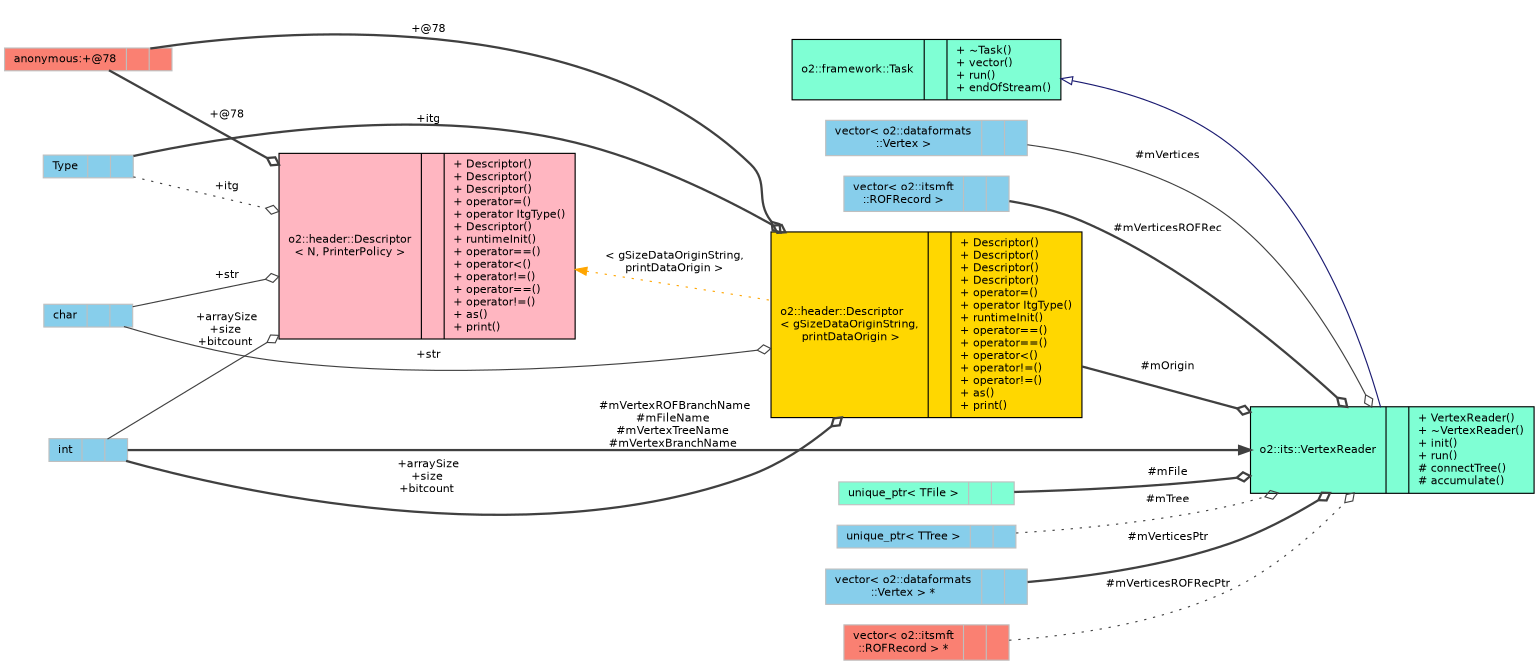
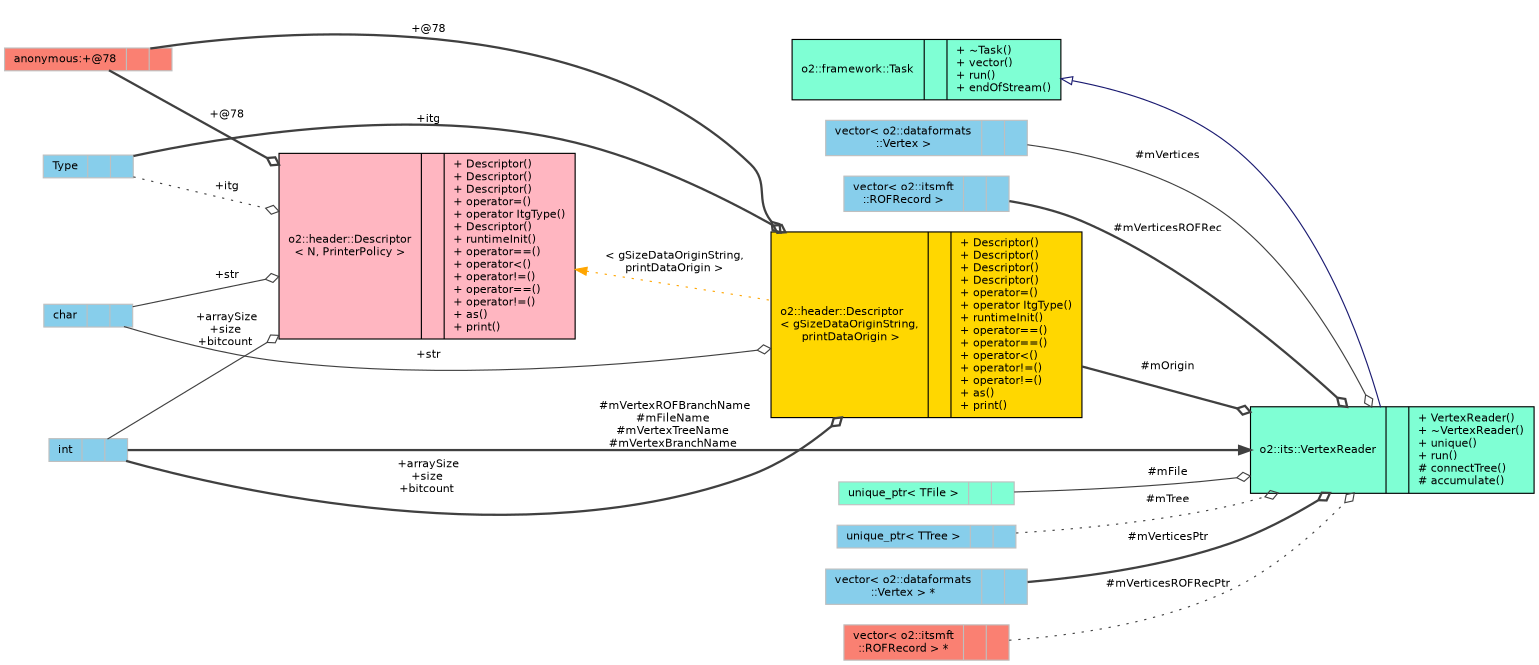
(1438, 443) -> (1448, 443)
(1126, 487) -> (1126, 487)
